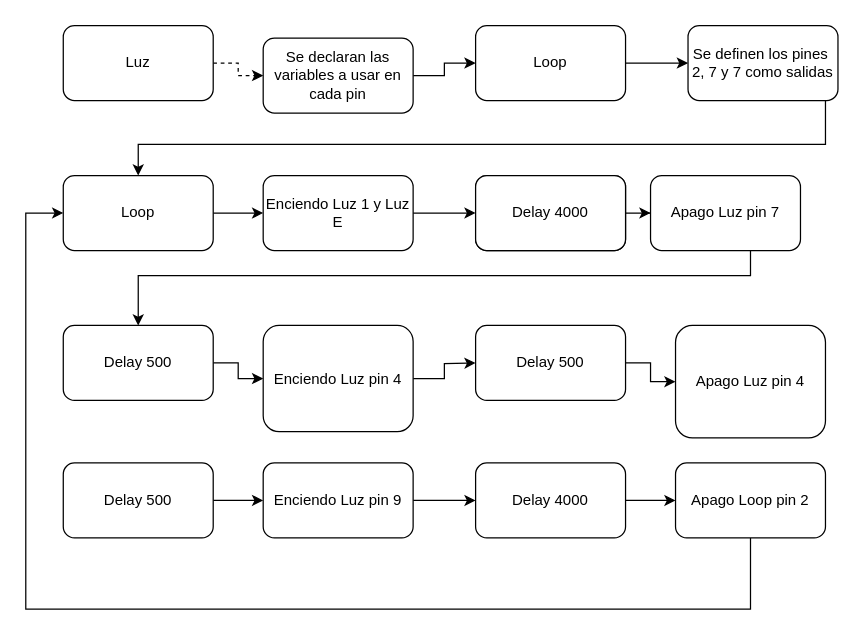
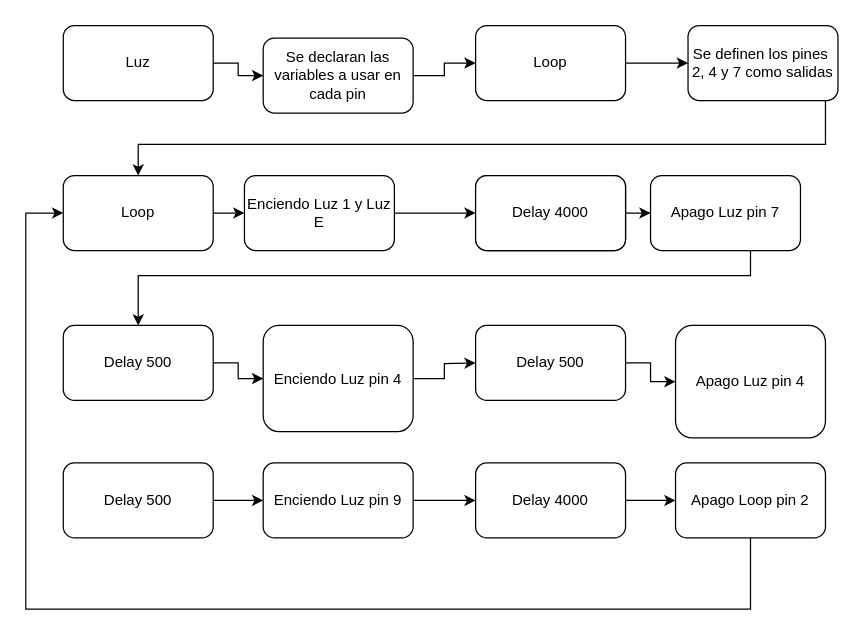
(763, 63) -> (763, 63)
(238, 65) -> (238, 65)
(338, 213) -> (319, 213)
